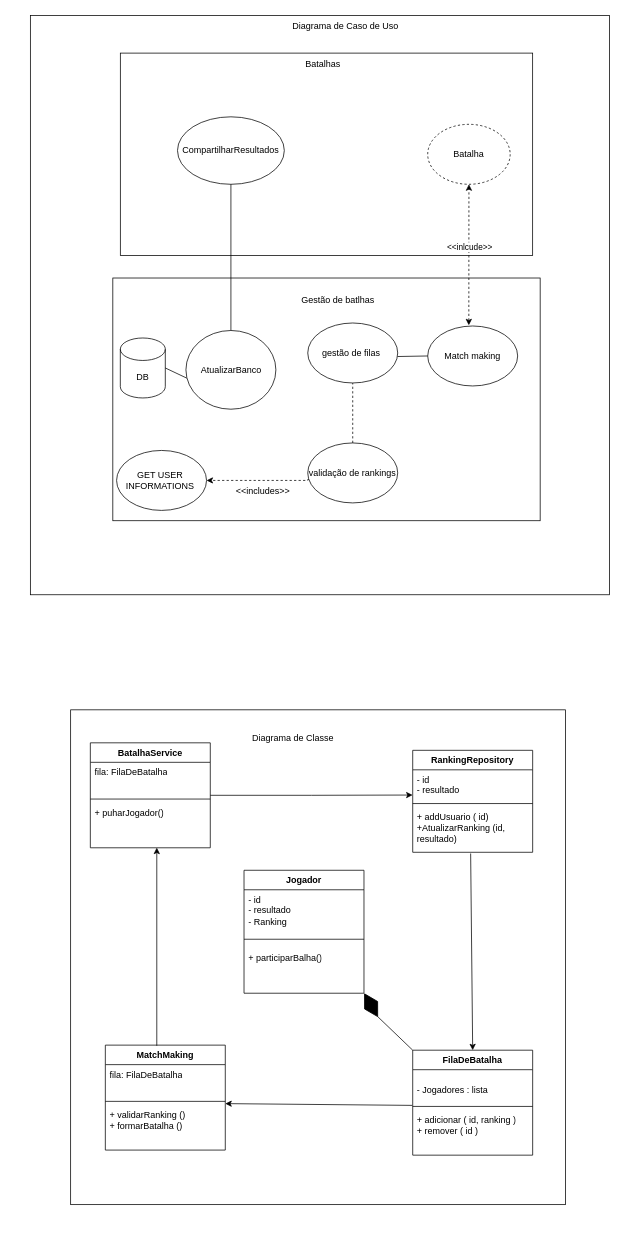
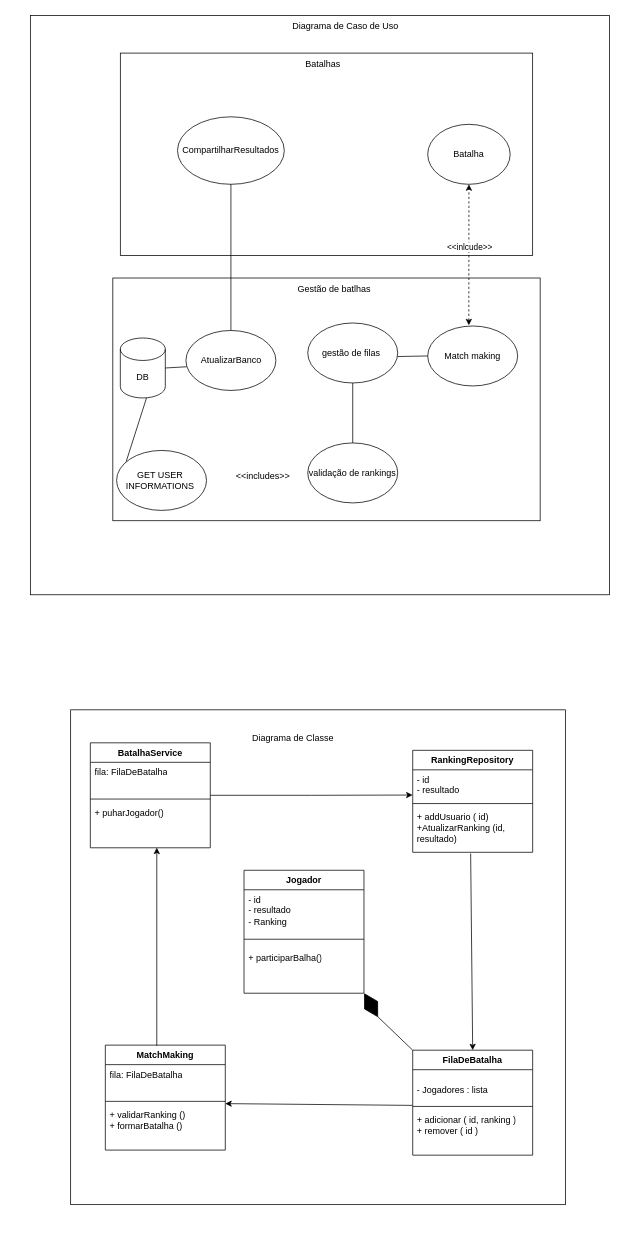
(469, 154) -> (469, 154)
(338, 300) -> (334, 289)
(231, 370) -> (231, 360)
(353, 413) -> (353, 413)
none -> (136, 430)
(259, 480) -> none
(263, 492) -> (263, 477)
